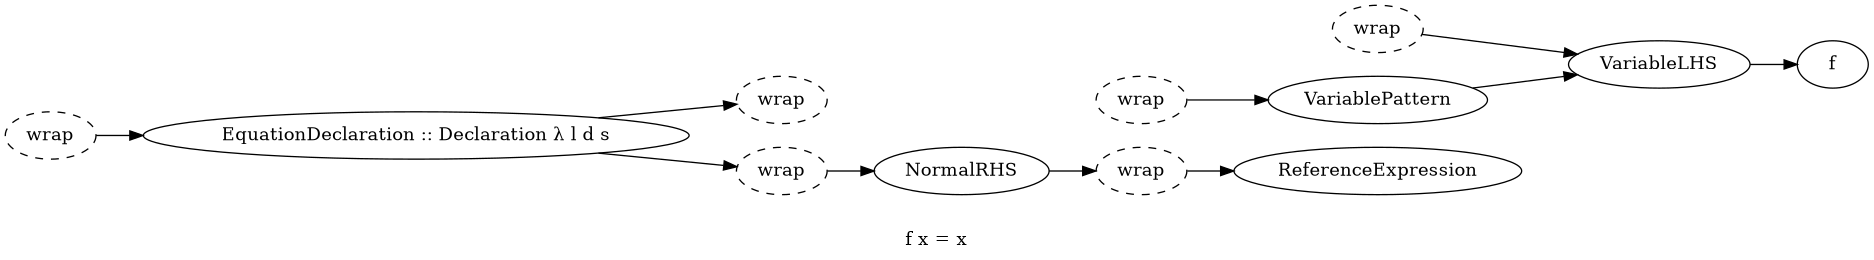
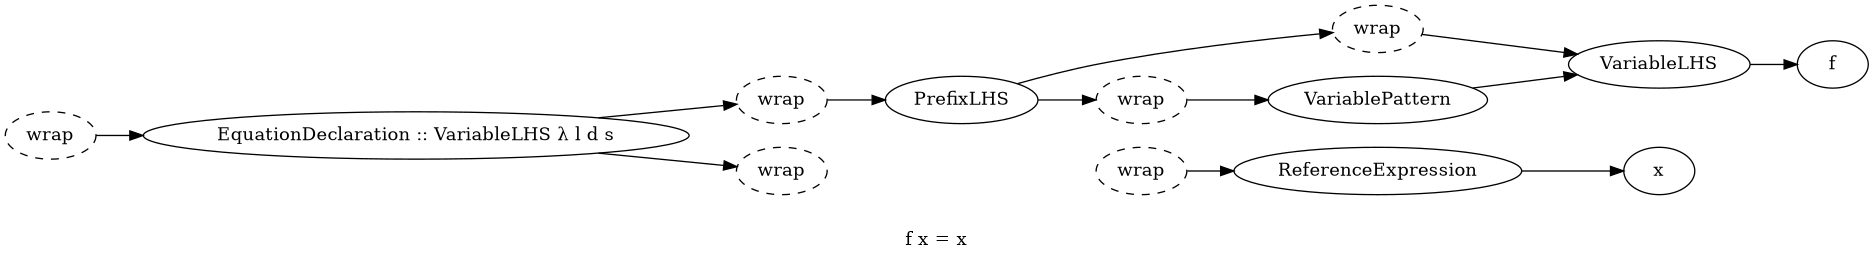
none -> (962, 100)
(416, 135) -> (416, 135)
(962, 171) -> none
none -> (1659, 171)
